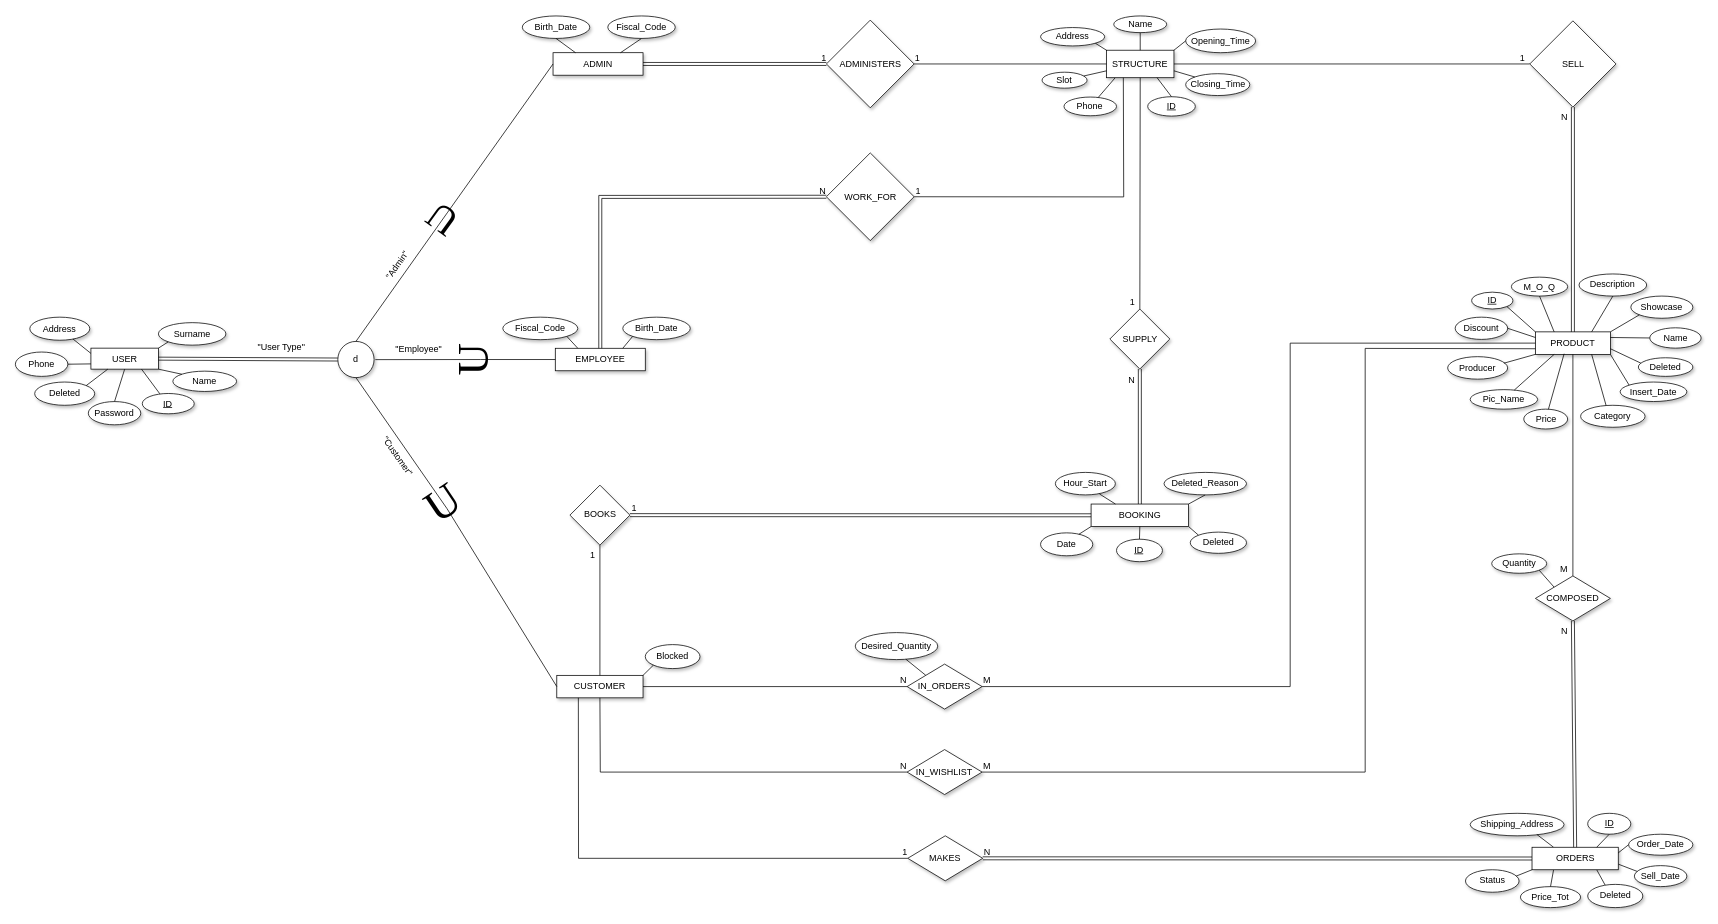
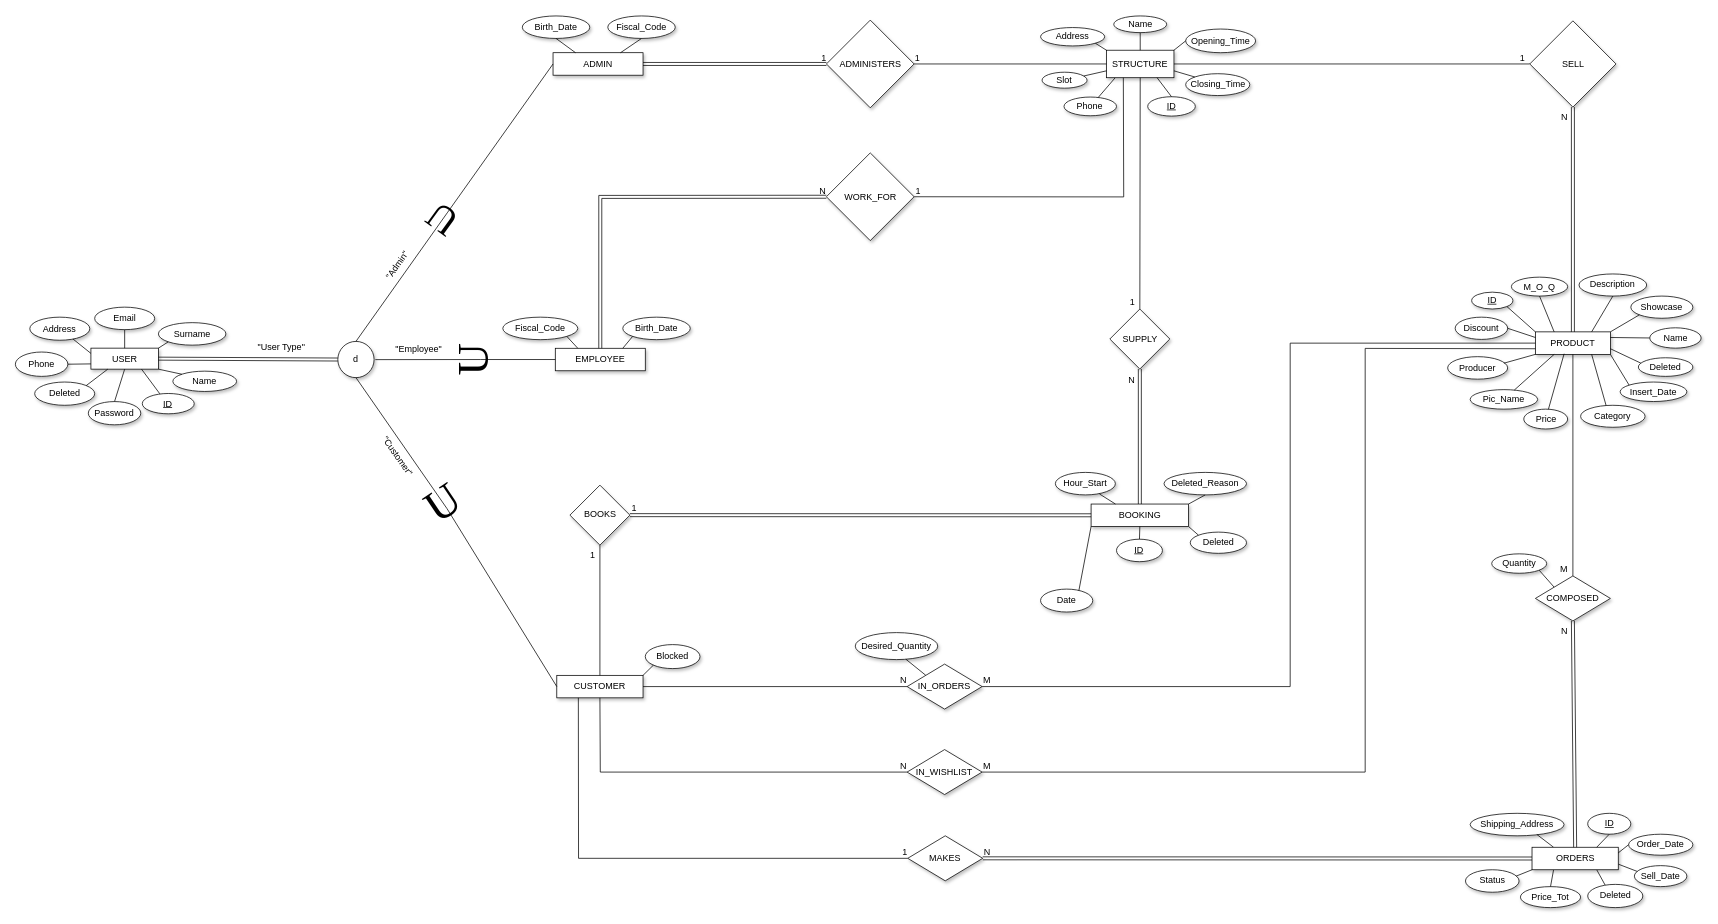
none -> (125, 318)
none -> (125, 339)
(1067, 544) -> (1067, 601)
